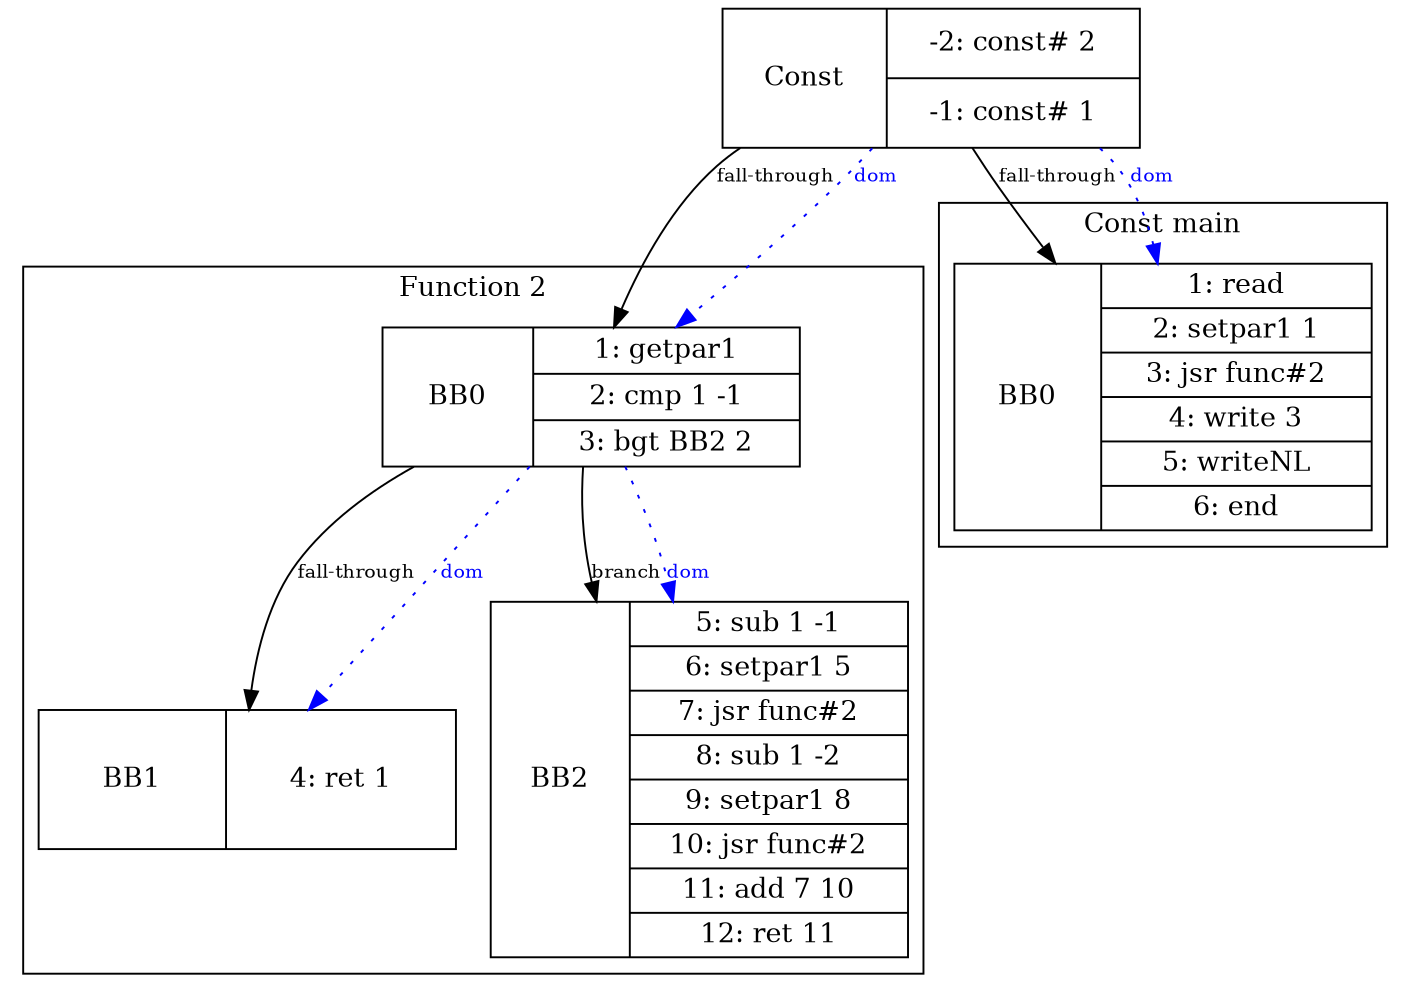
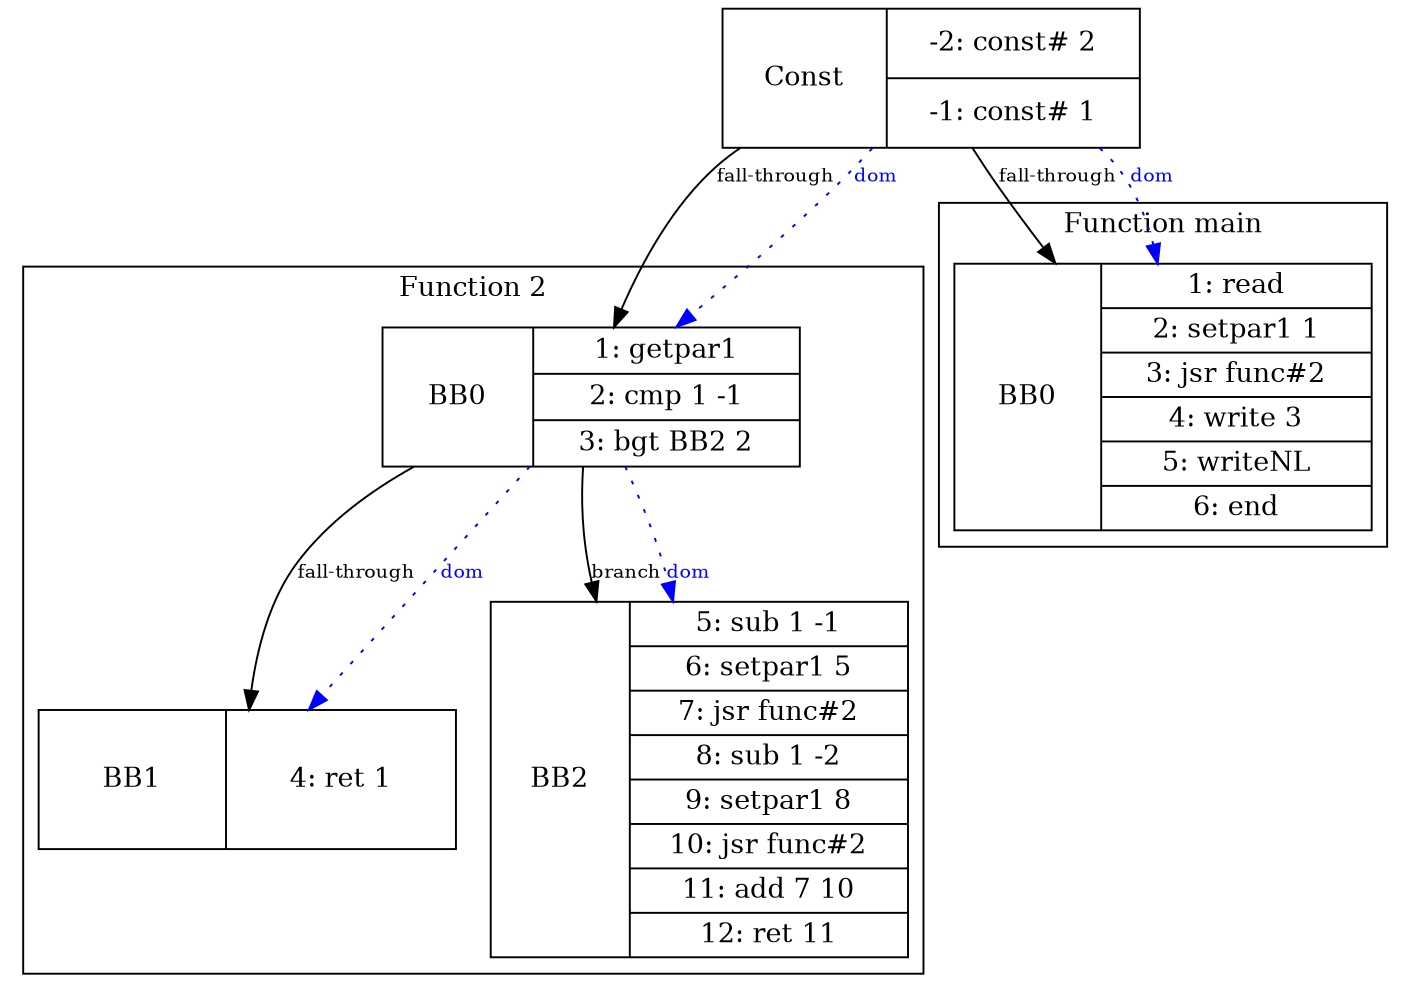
(1163, 225) -> (1163, 225)
